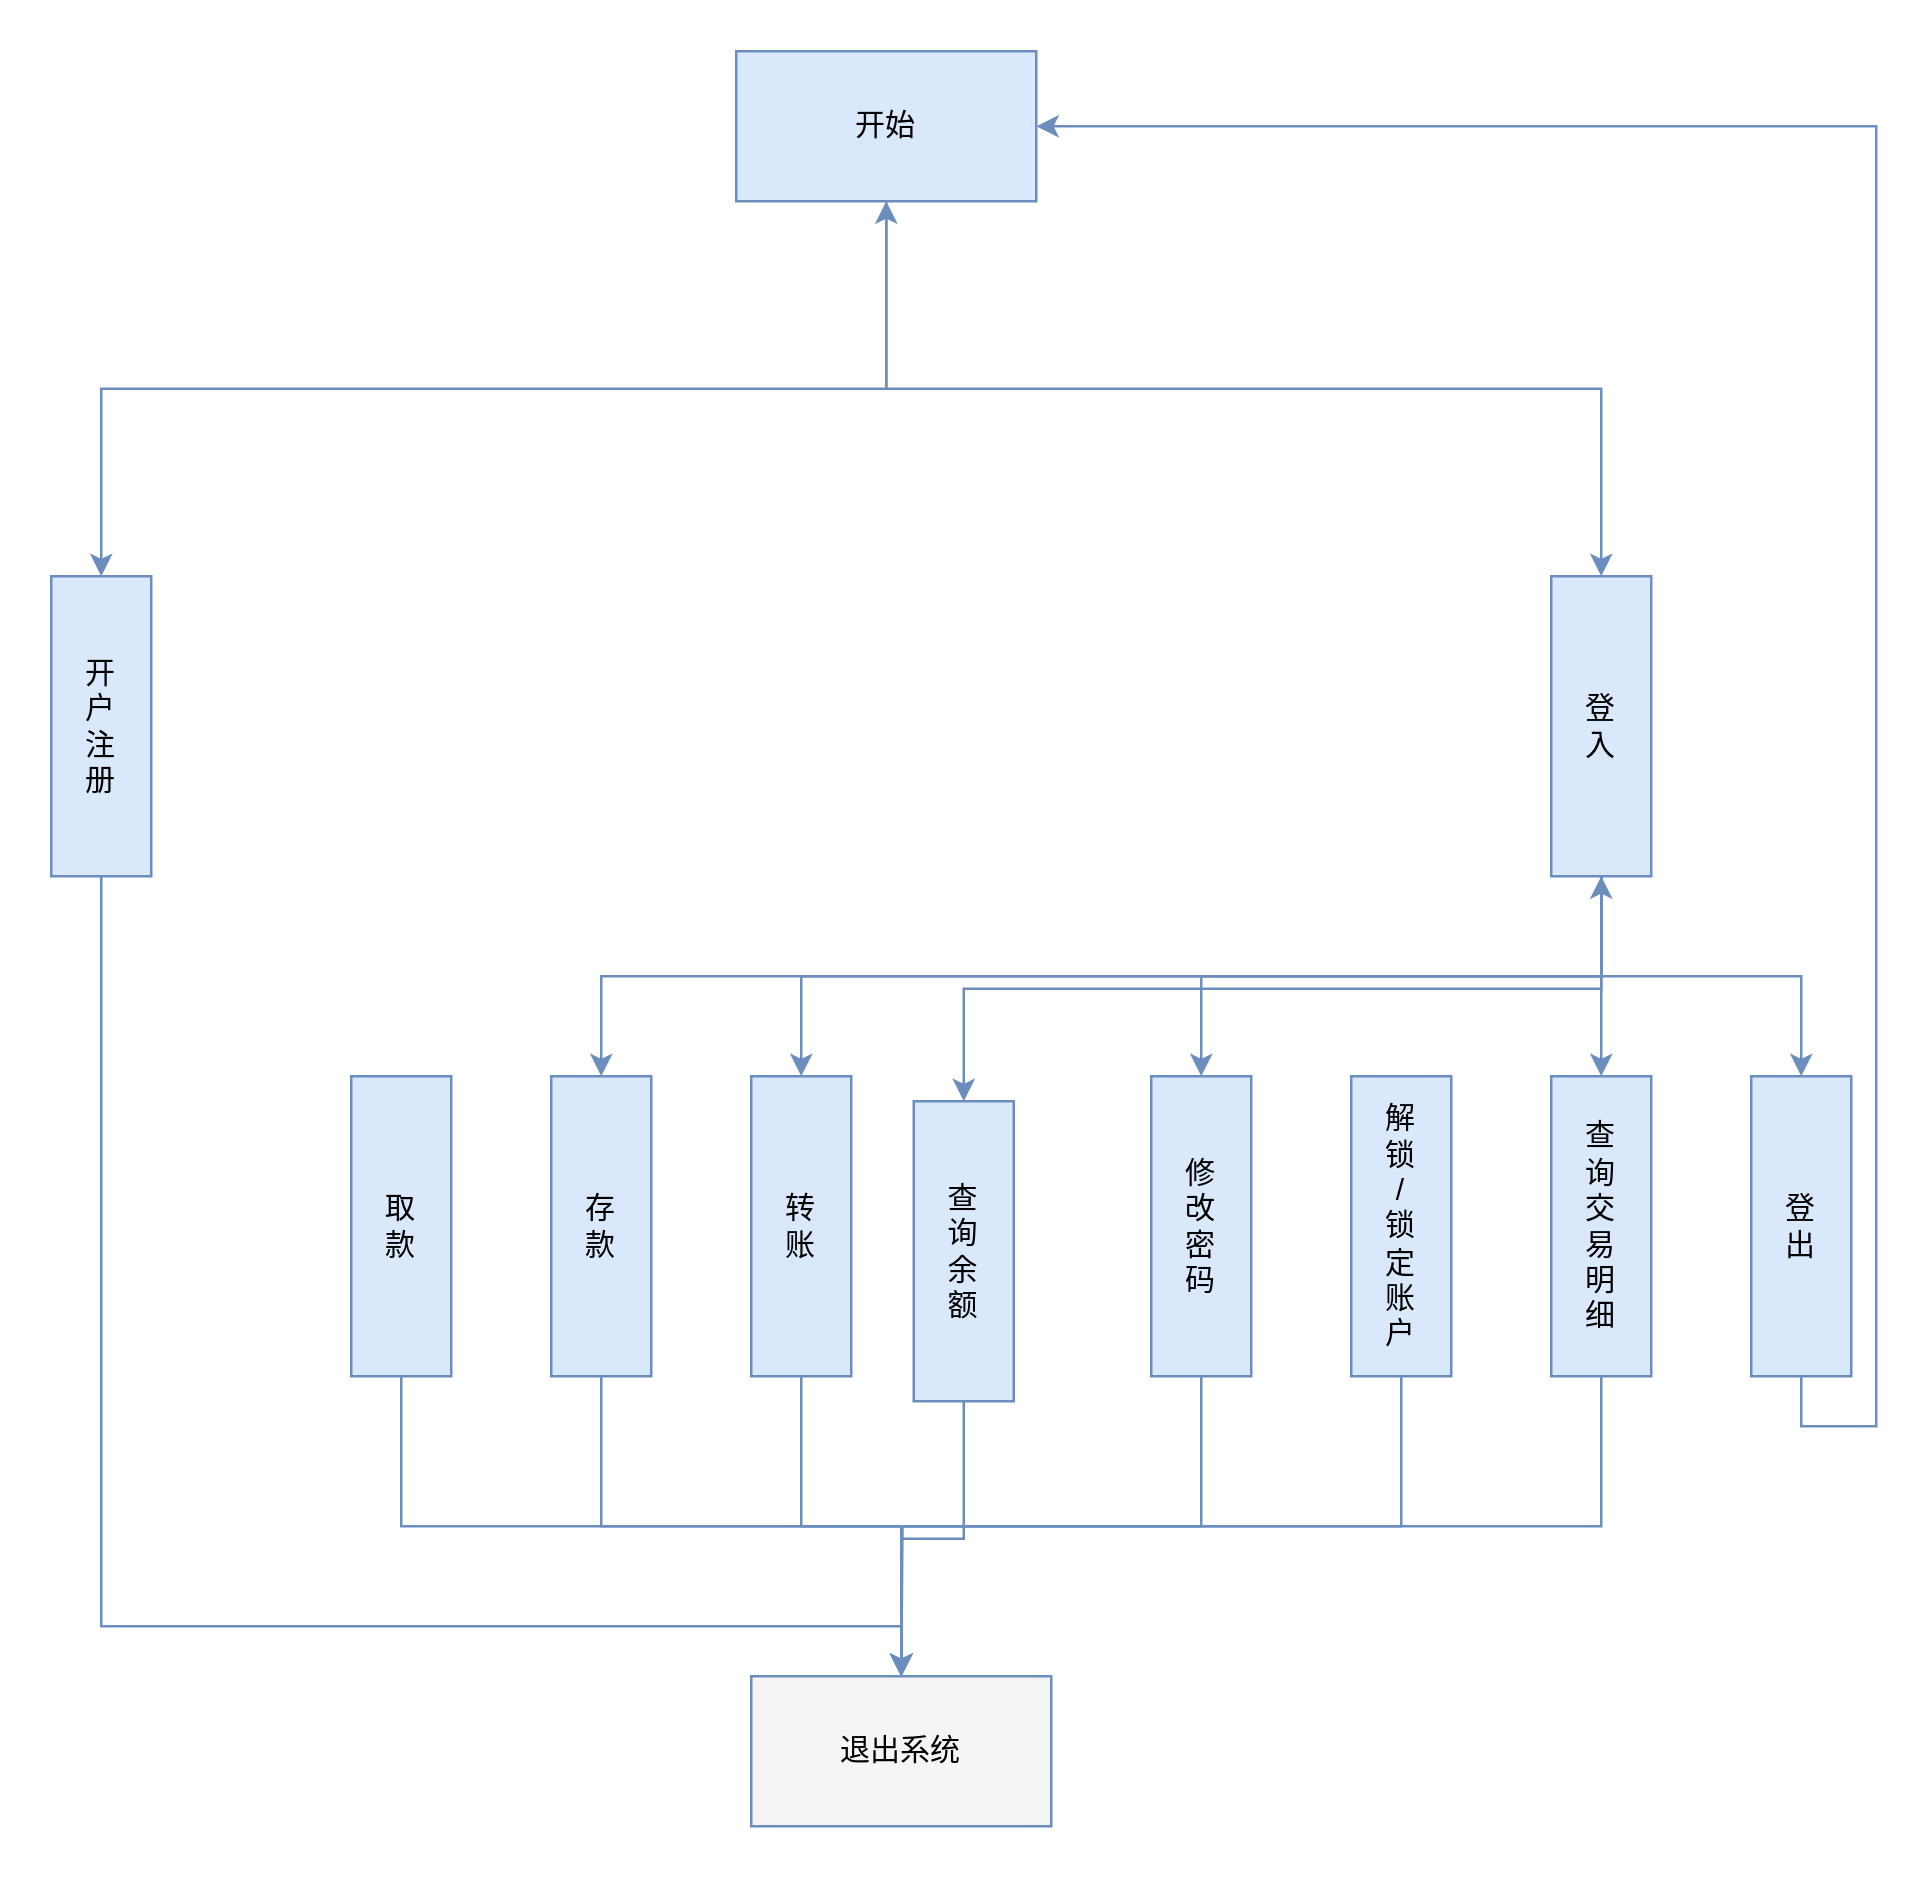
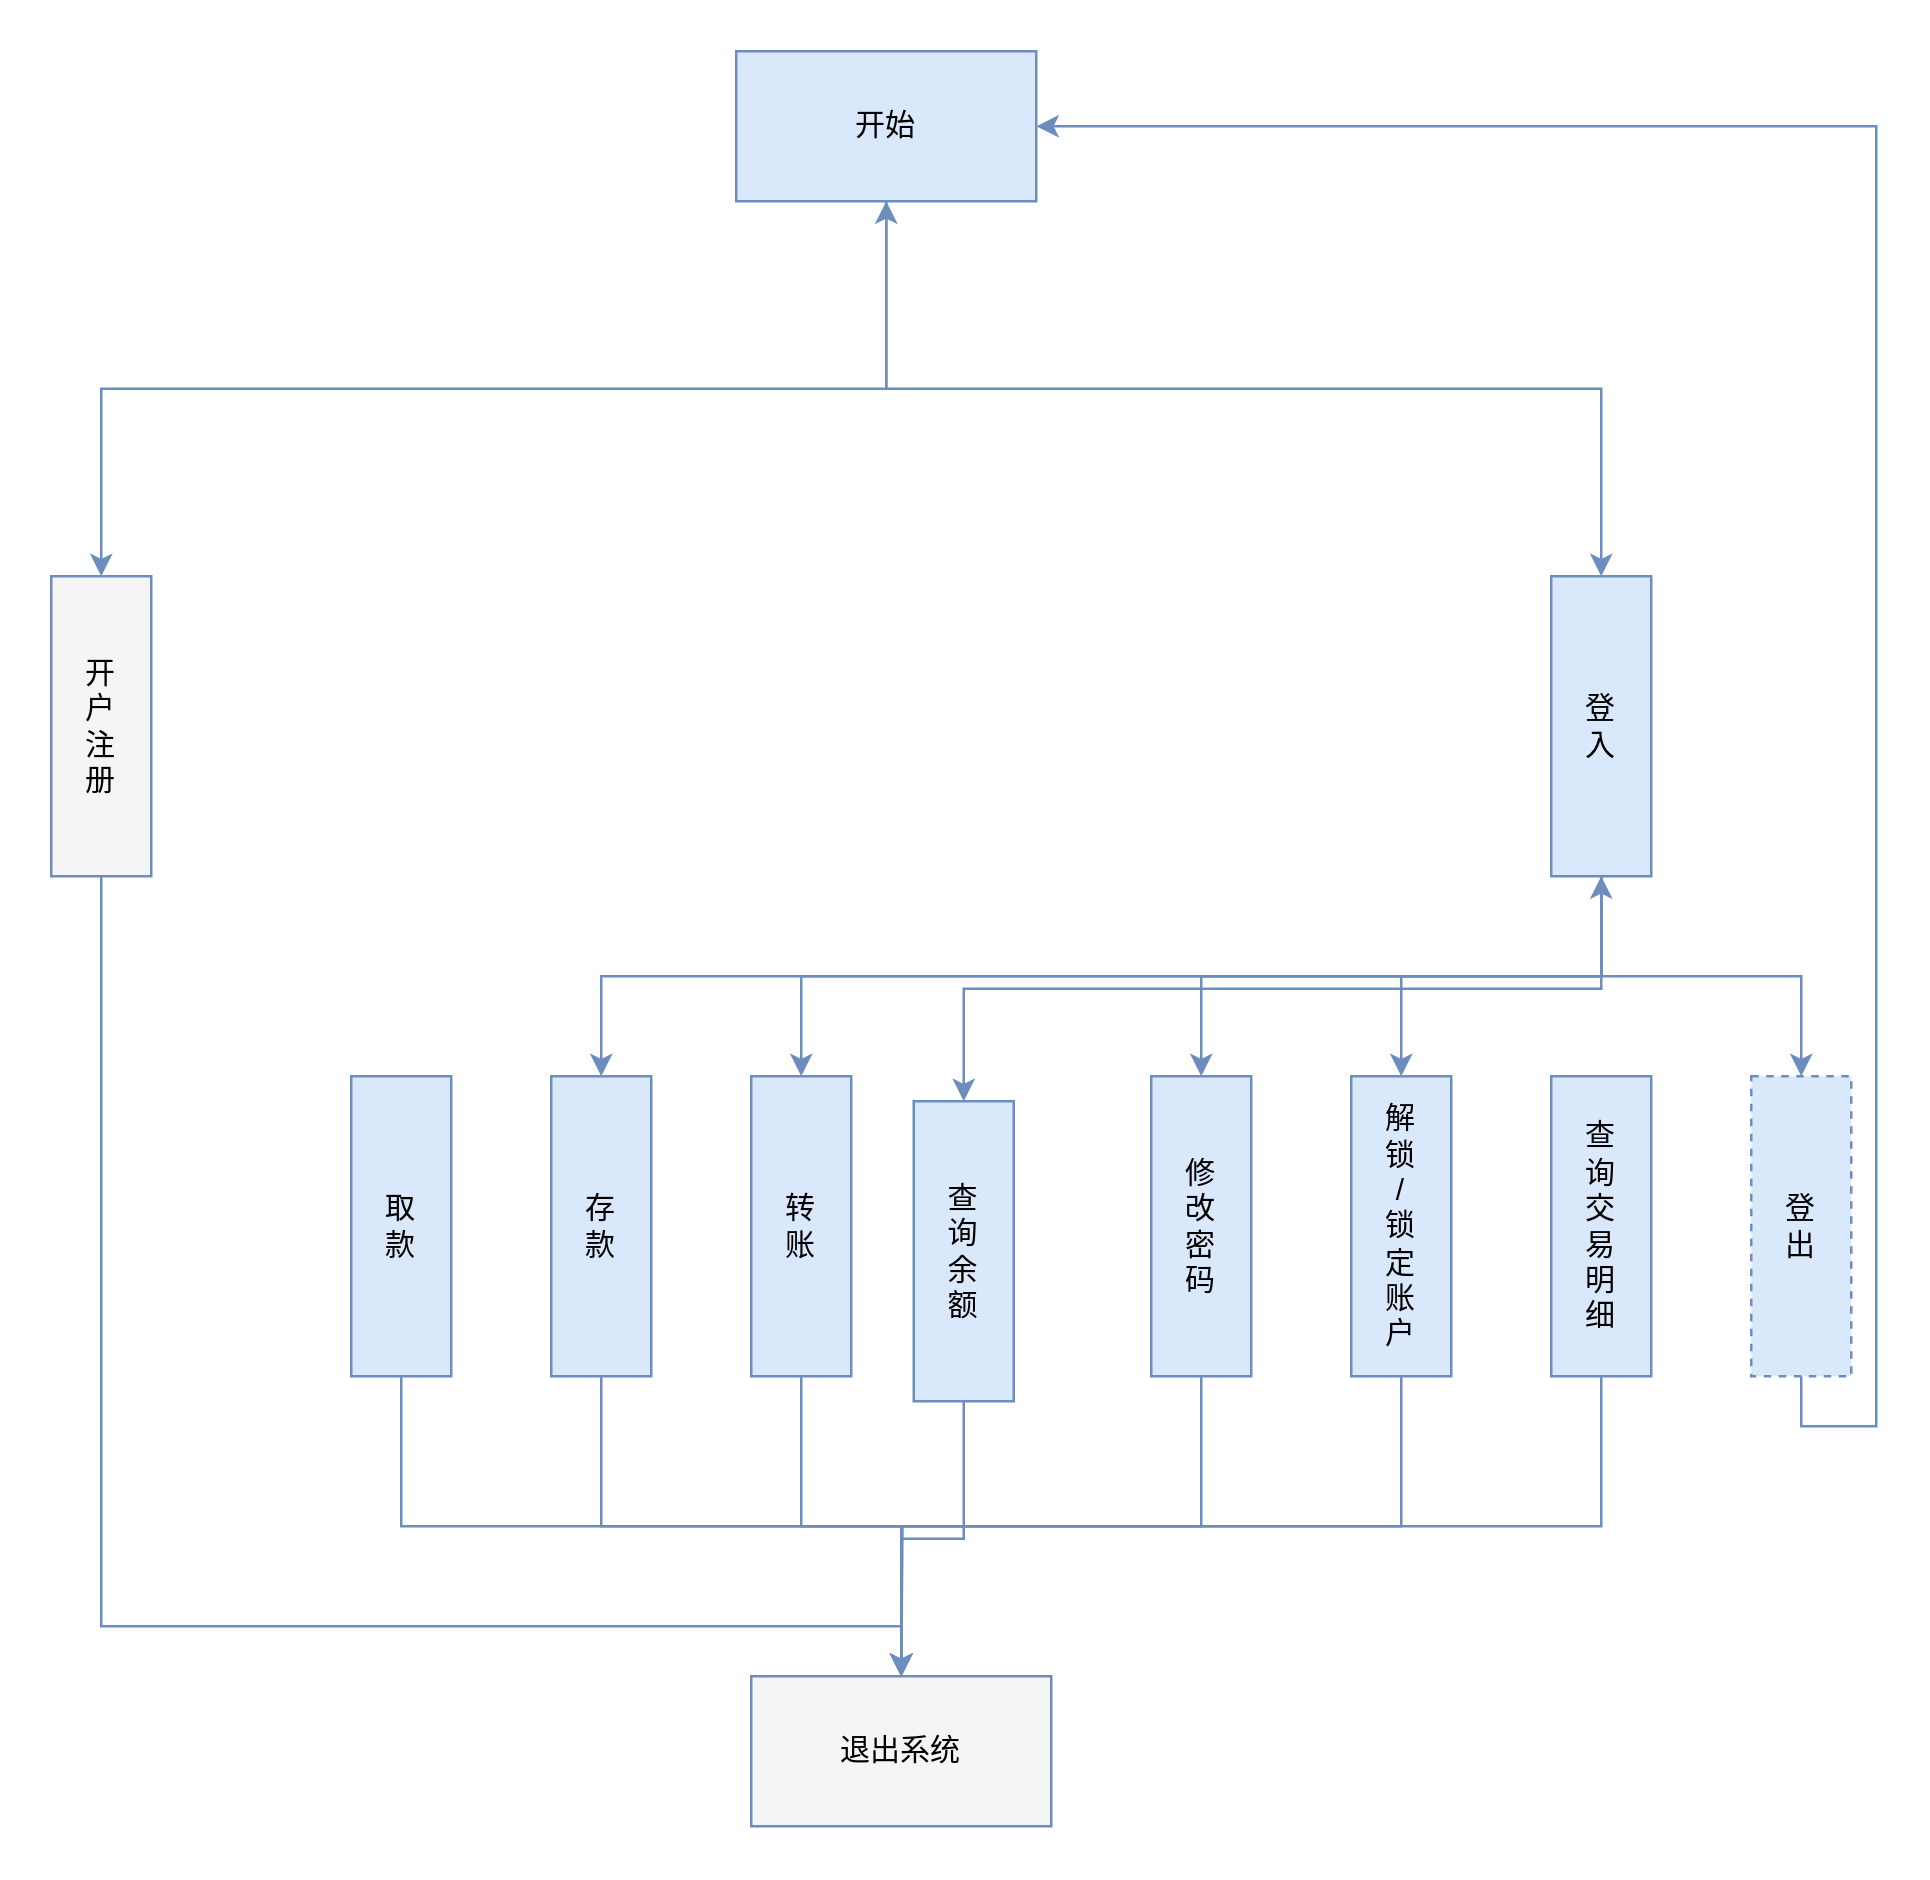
(101, 726) -> (101, 726)
(1601, 1026) -> (1401, 1026)
(1801, 1226) -> (1801, 1226)
